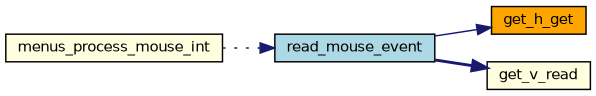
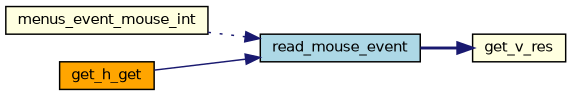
(456, 33) -> (200, 65)
(114, 48) -> (107, 20)
(539, 76) -> (519, 48)
